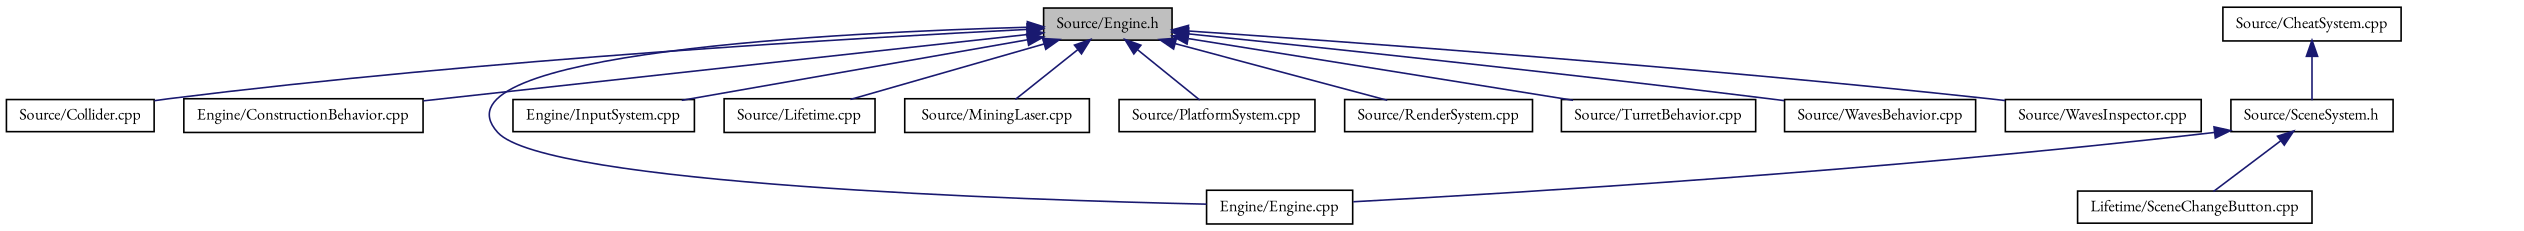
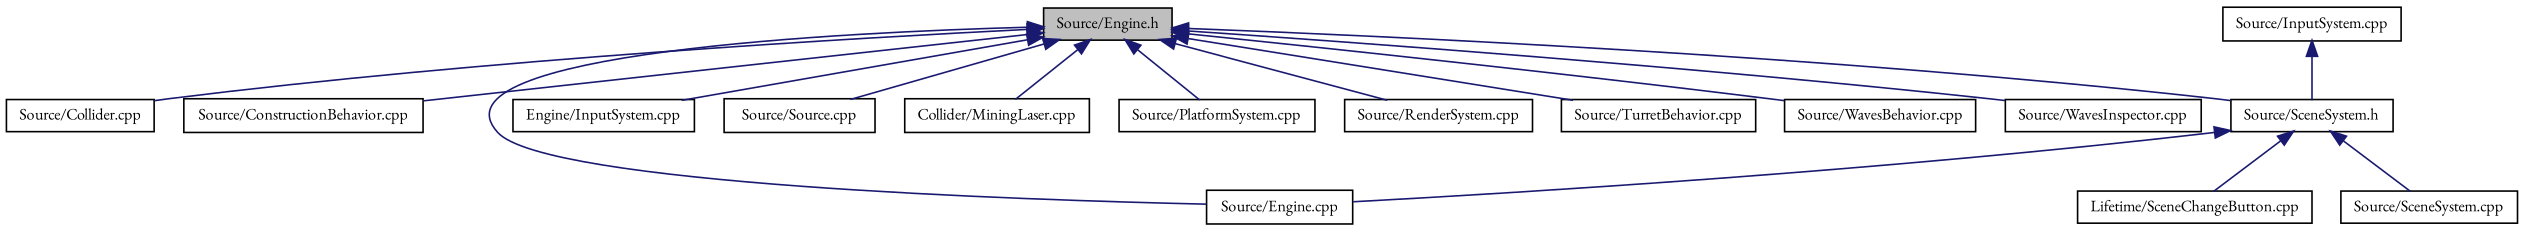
(2312, 24) -> (2312, 24)
none -> (1710, 56)
(303, 116) -> (303, 116)
(800, 116) -> (800, 116)
(997, 116) -> (997, 116)
(1280, 207) -> (1280, 207)
none -> (2429, 207)
